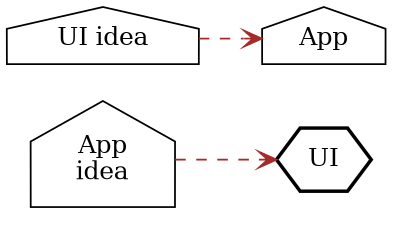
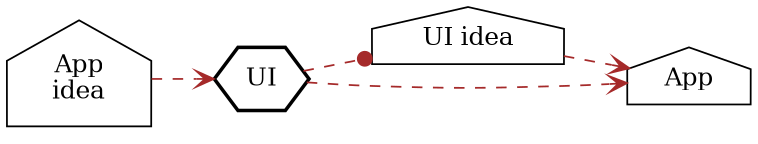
none -> (331, 66)
none -> (458, 88)
